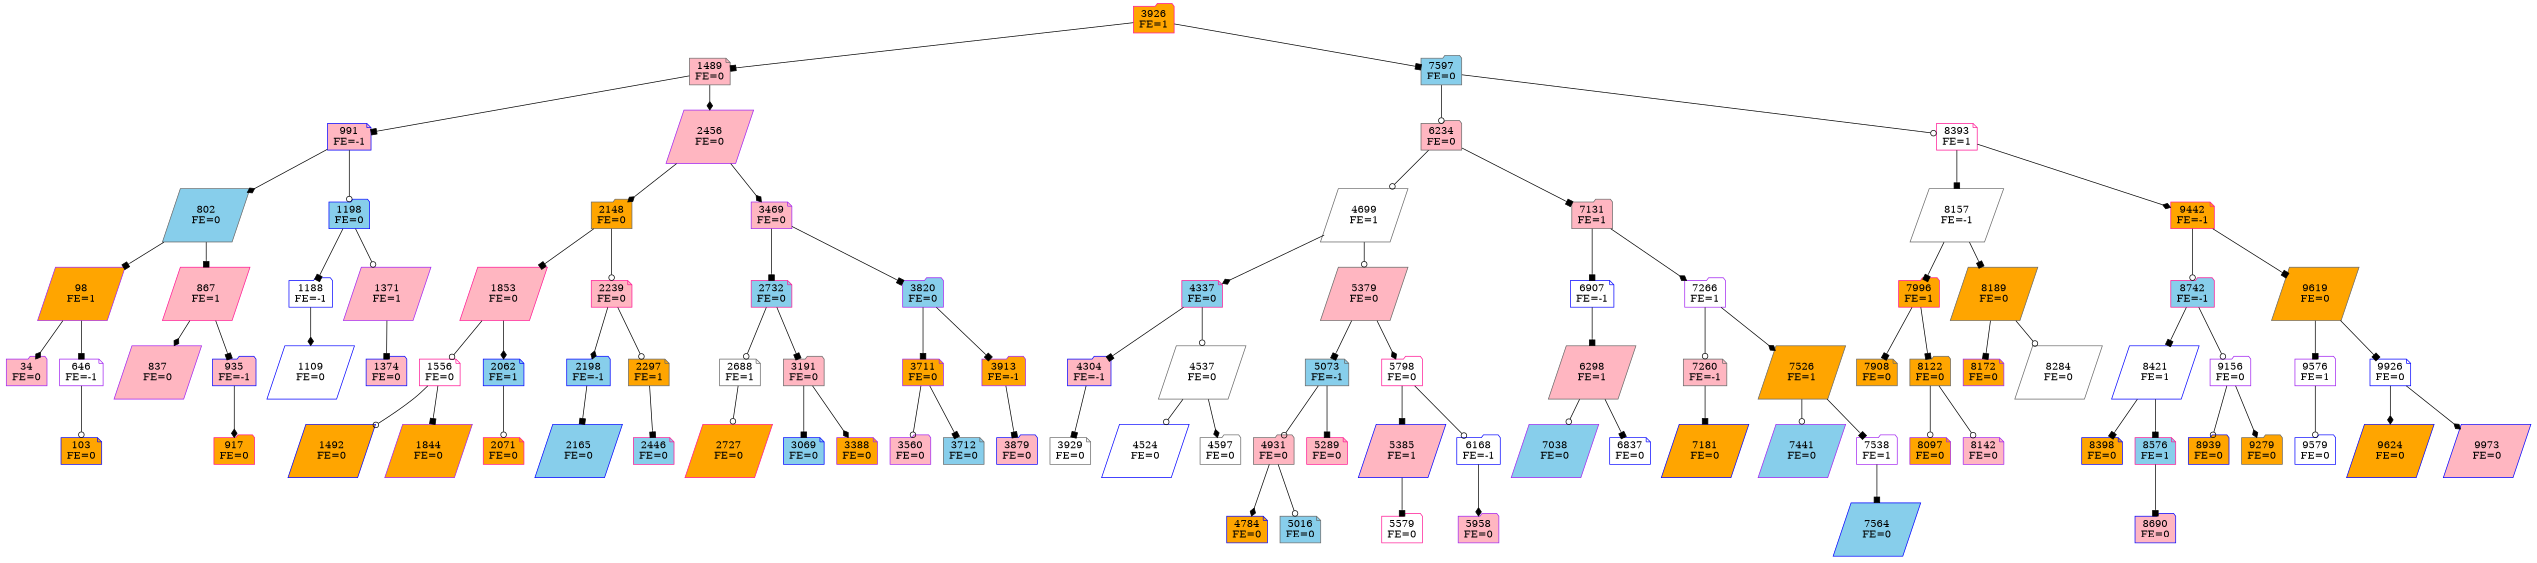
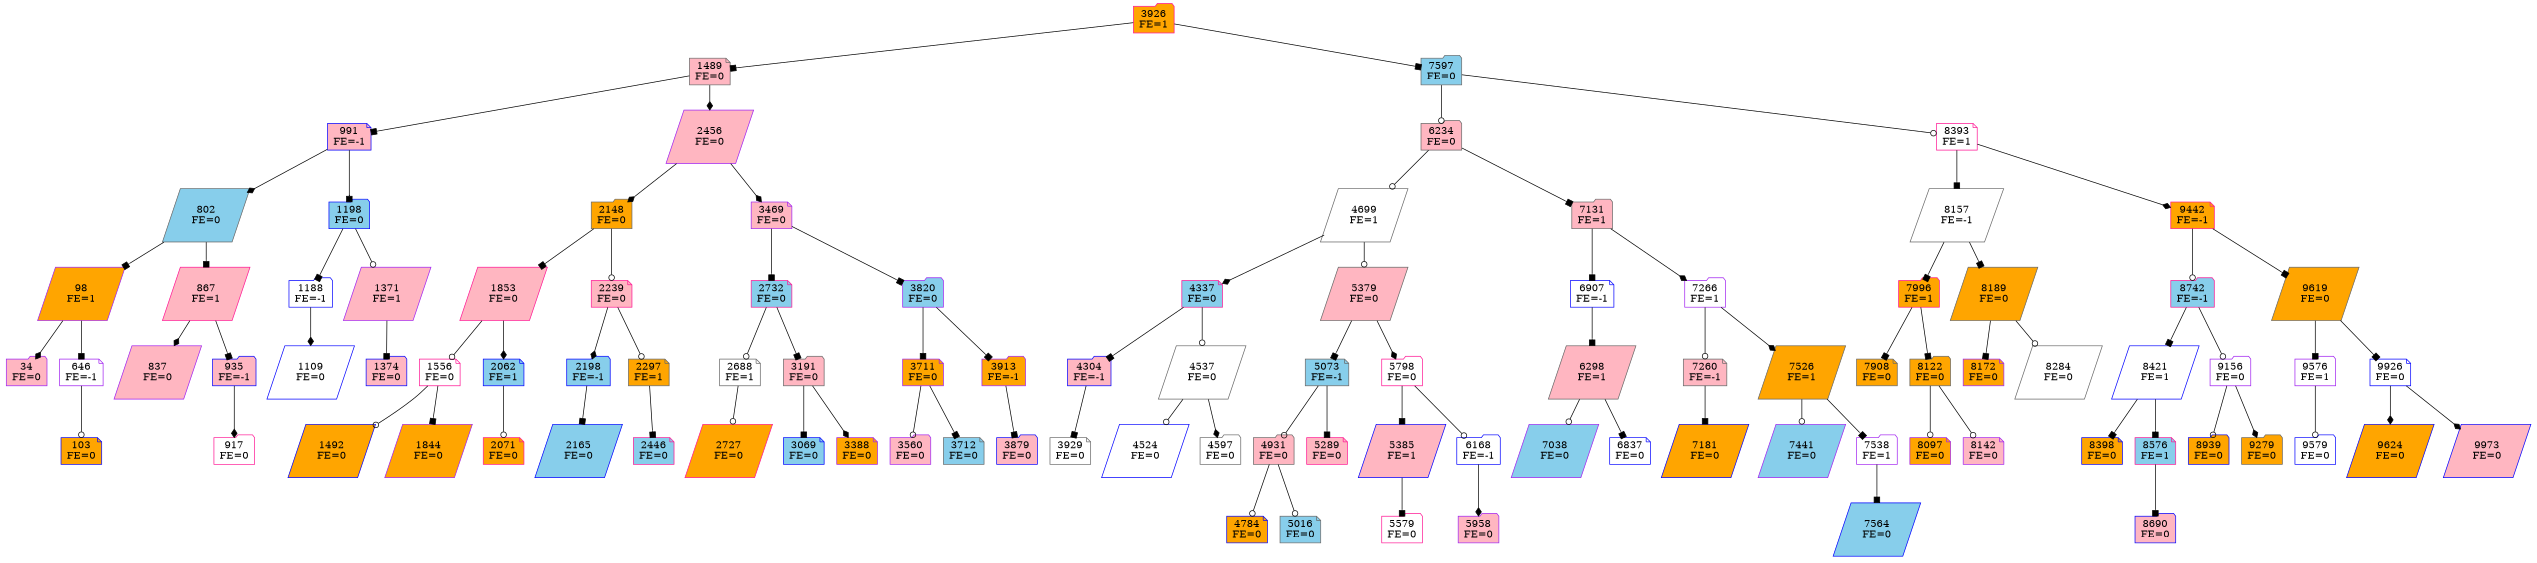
(349, 173) -> (349, 173)
(234, 451) -> (234, 451)
(1261, 488) -> (1261, 488)
